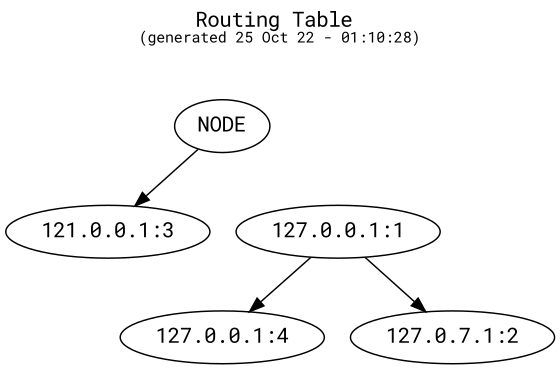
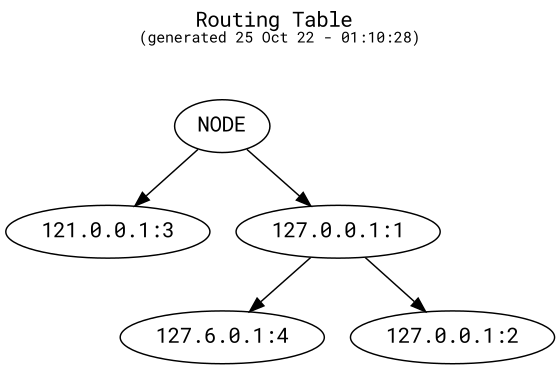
none -> (273, 173)
(222, 337) -> (222, 337)
(453, 337) -> (453, 337)
